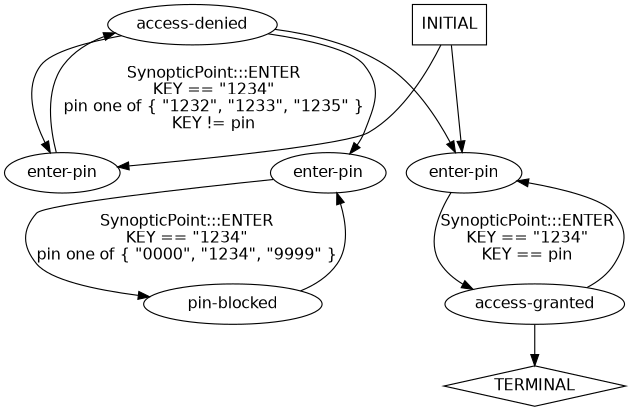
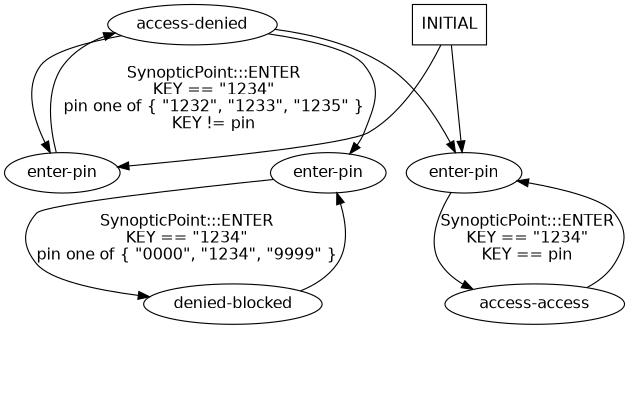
(233, 304) -> (233, 304)
(535, 304) -> (535, 304)
(535, 386) -> none
